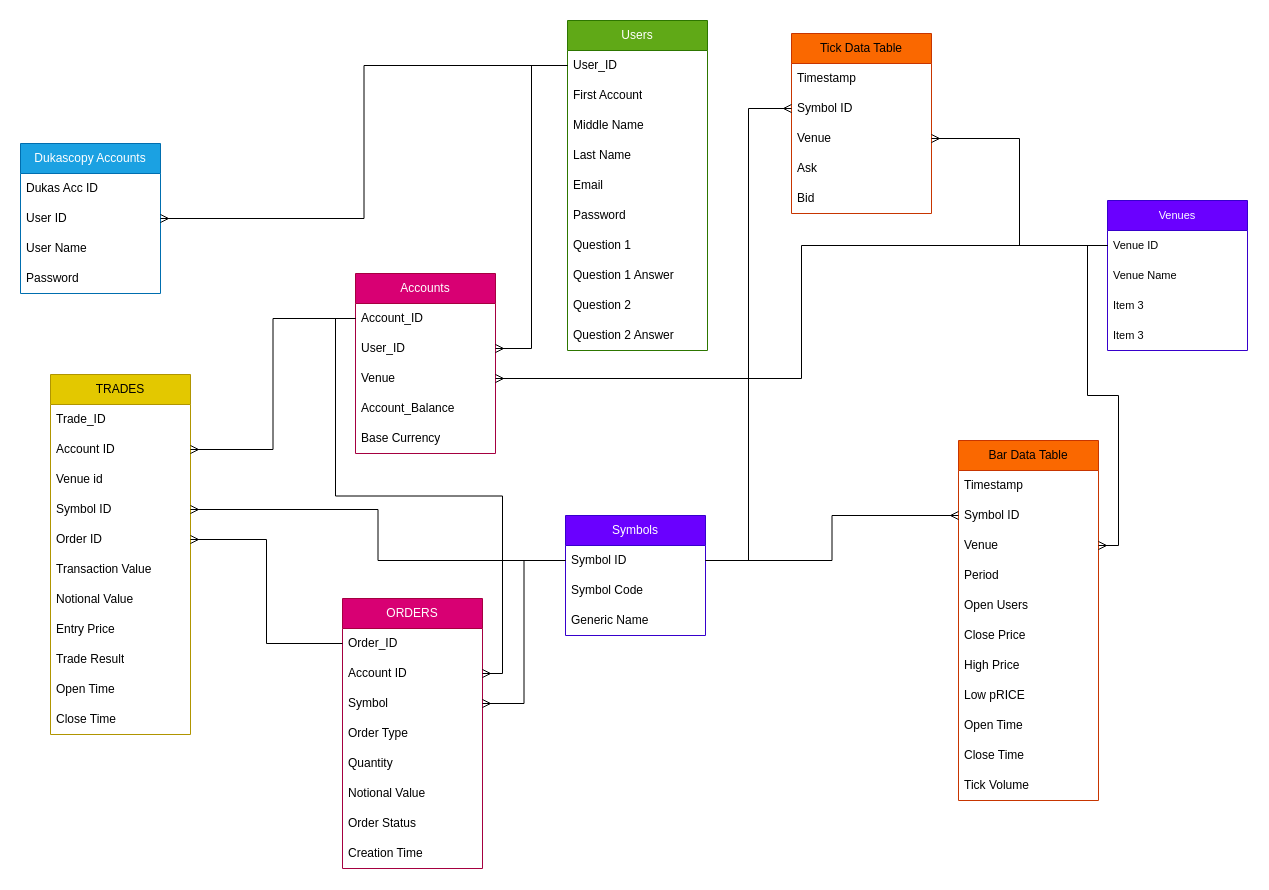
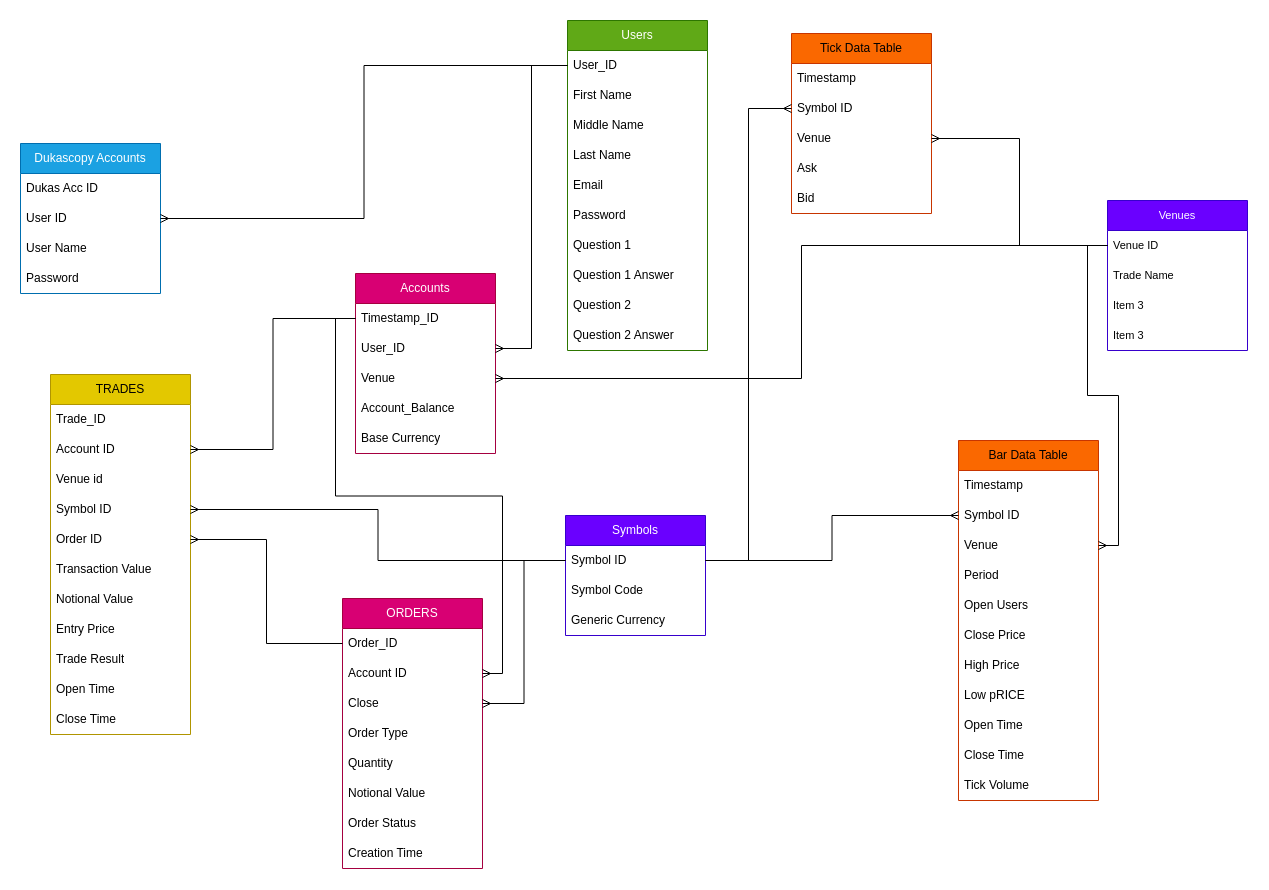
(614, 96) -> (604, 96)
(1143, 276) -> (1143, 276)
(395, 319) -> (400, 319)
(609, 621) -> (622, 621)
(367, 704) -> (364, 704)
